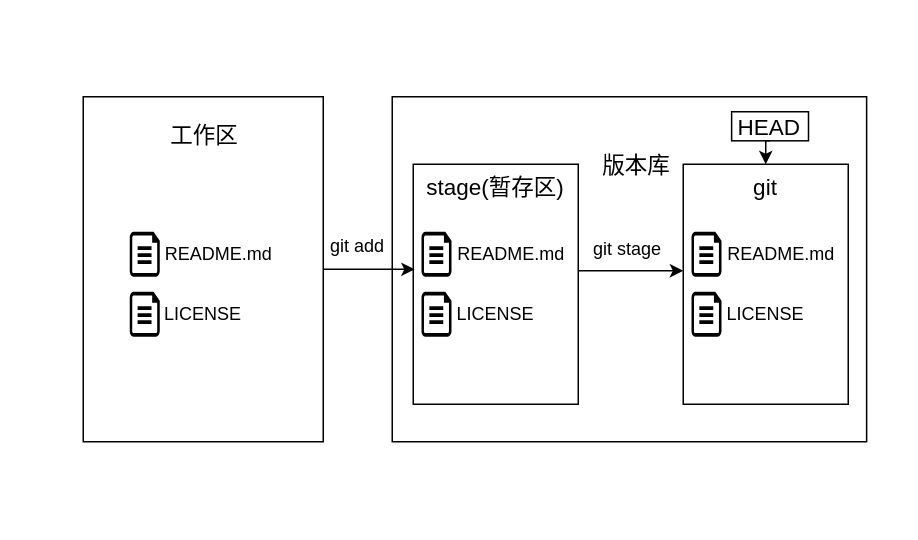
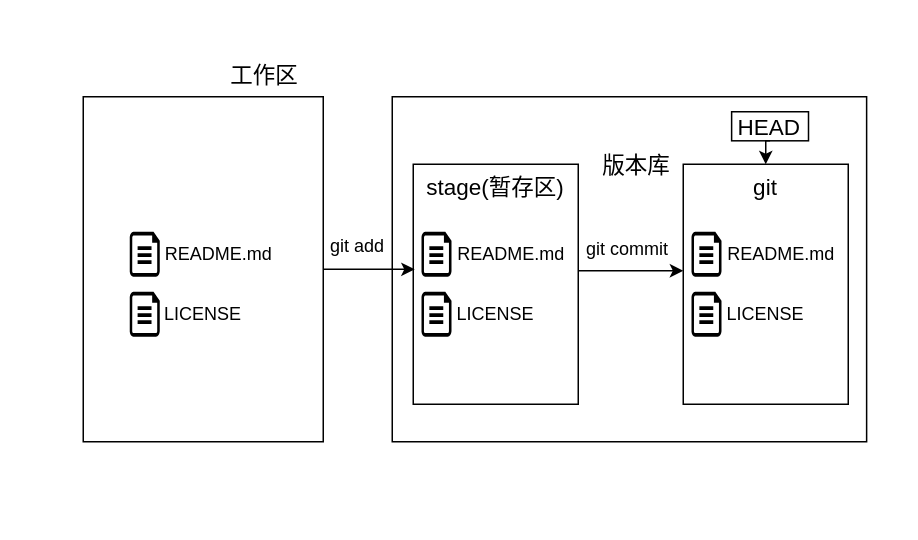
(204, 134) -> (264, 74)
(628, 250) -> (628, 250)
